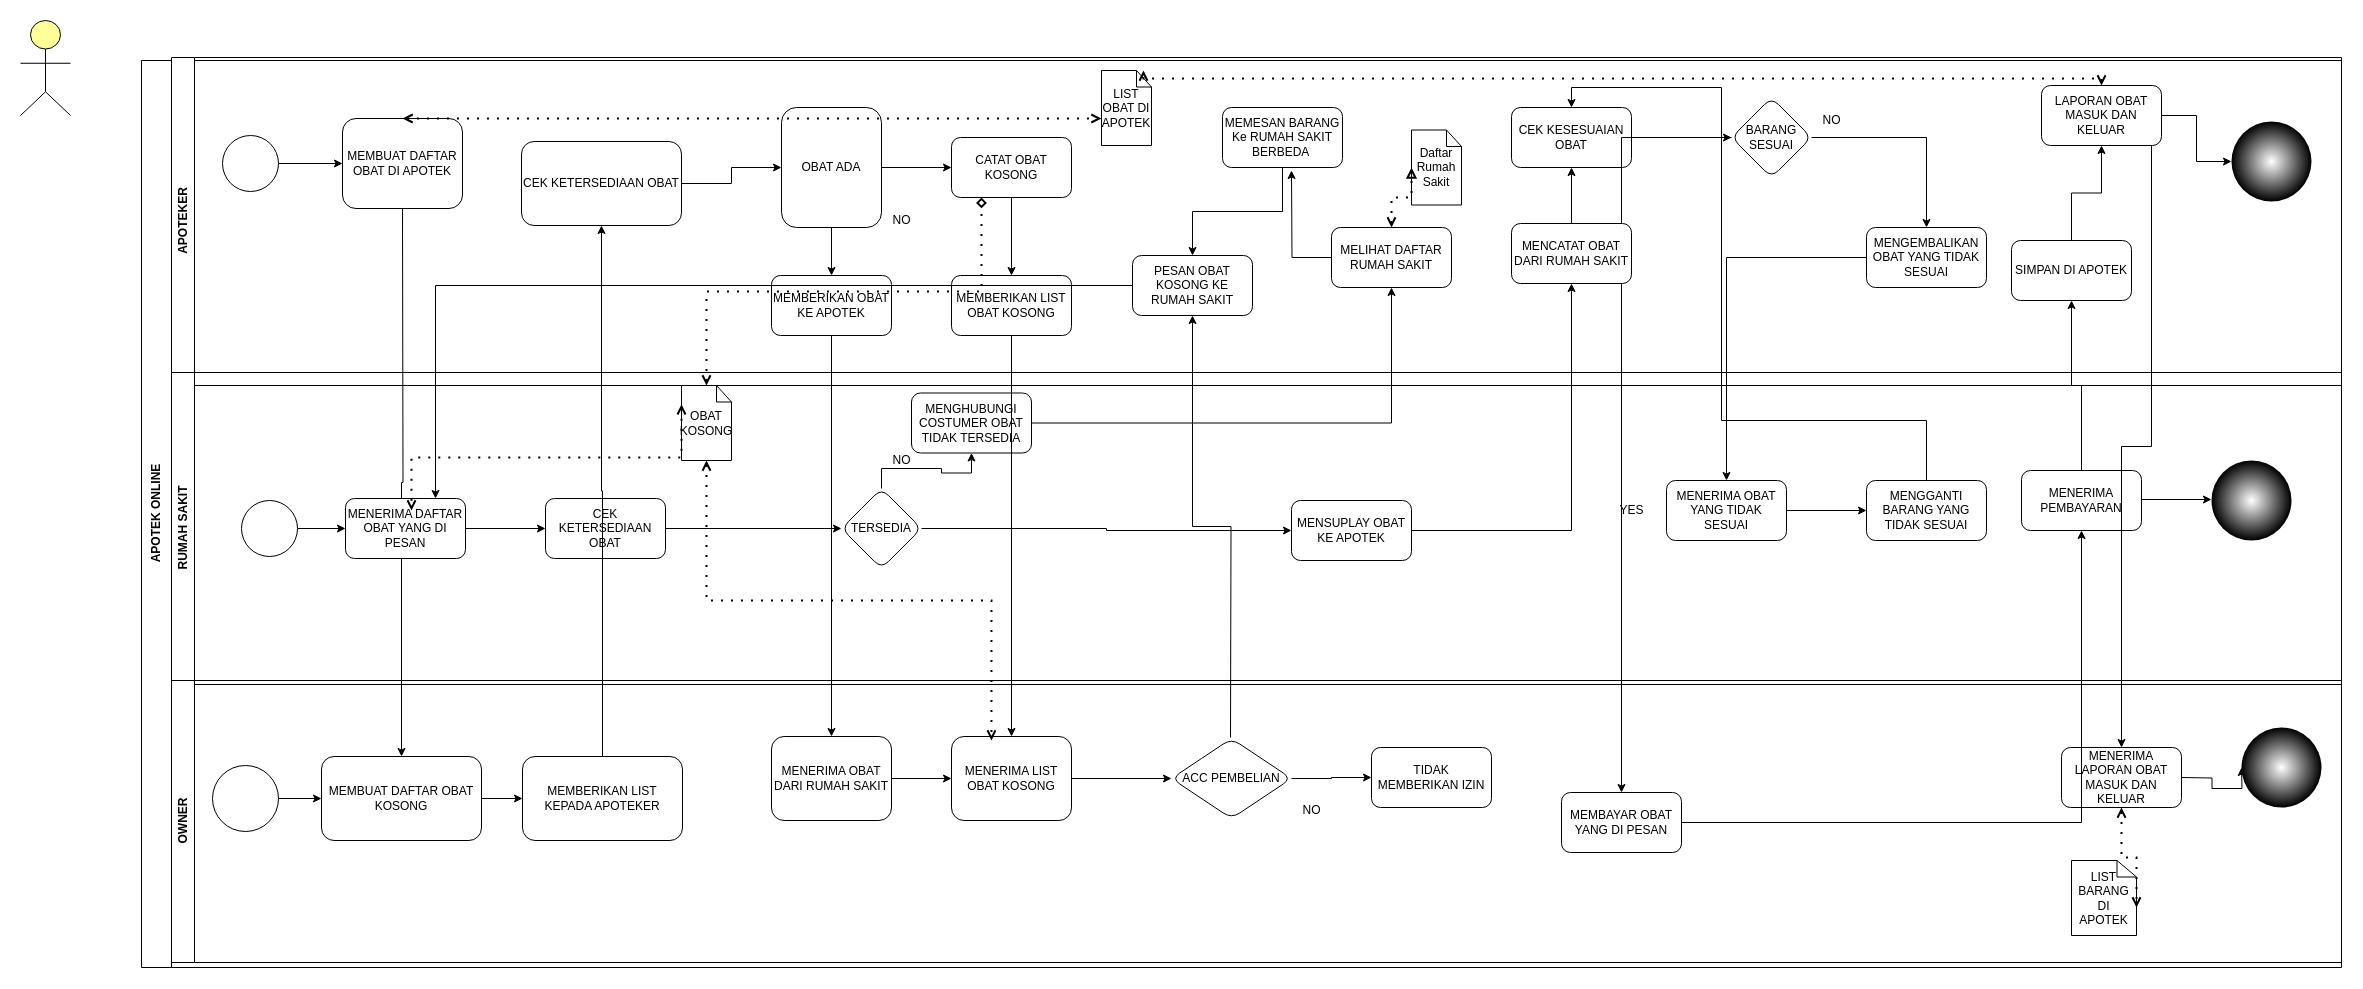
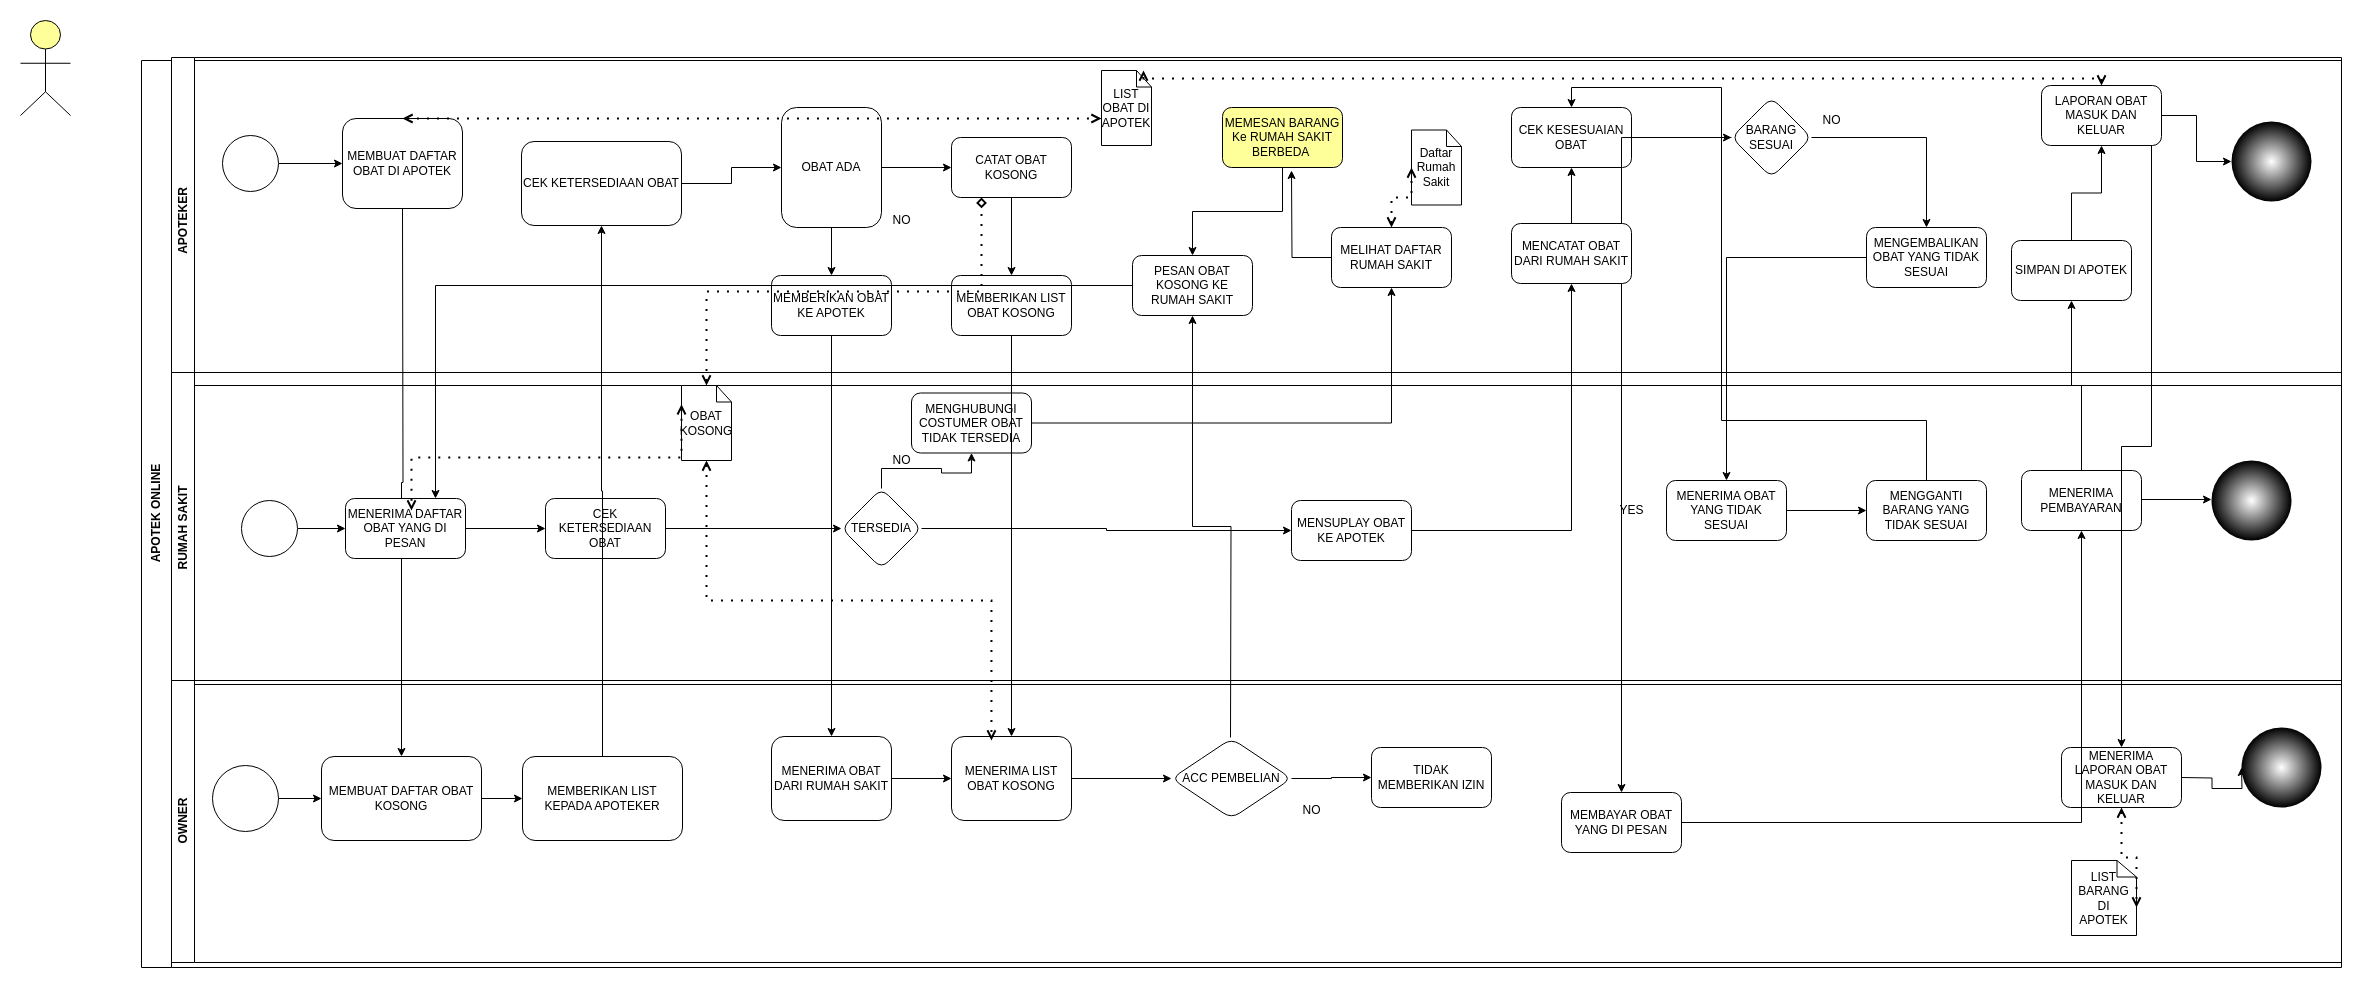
(1283, 138) -> (1283, 138)
(1412, 179) -> (1412, 178)
